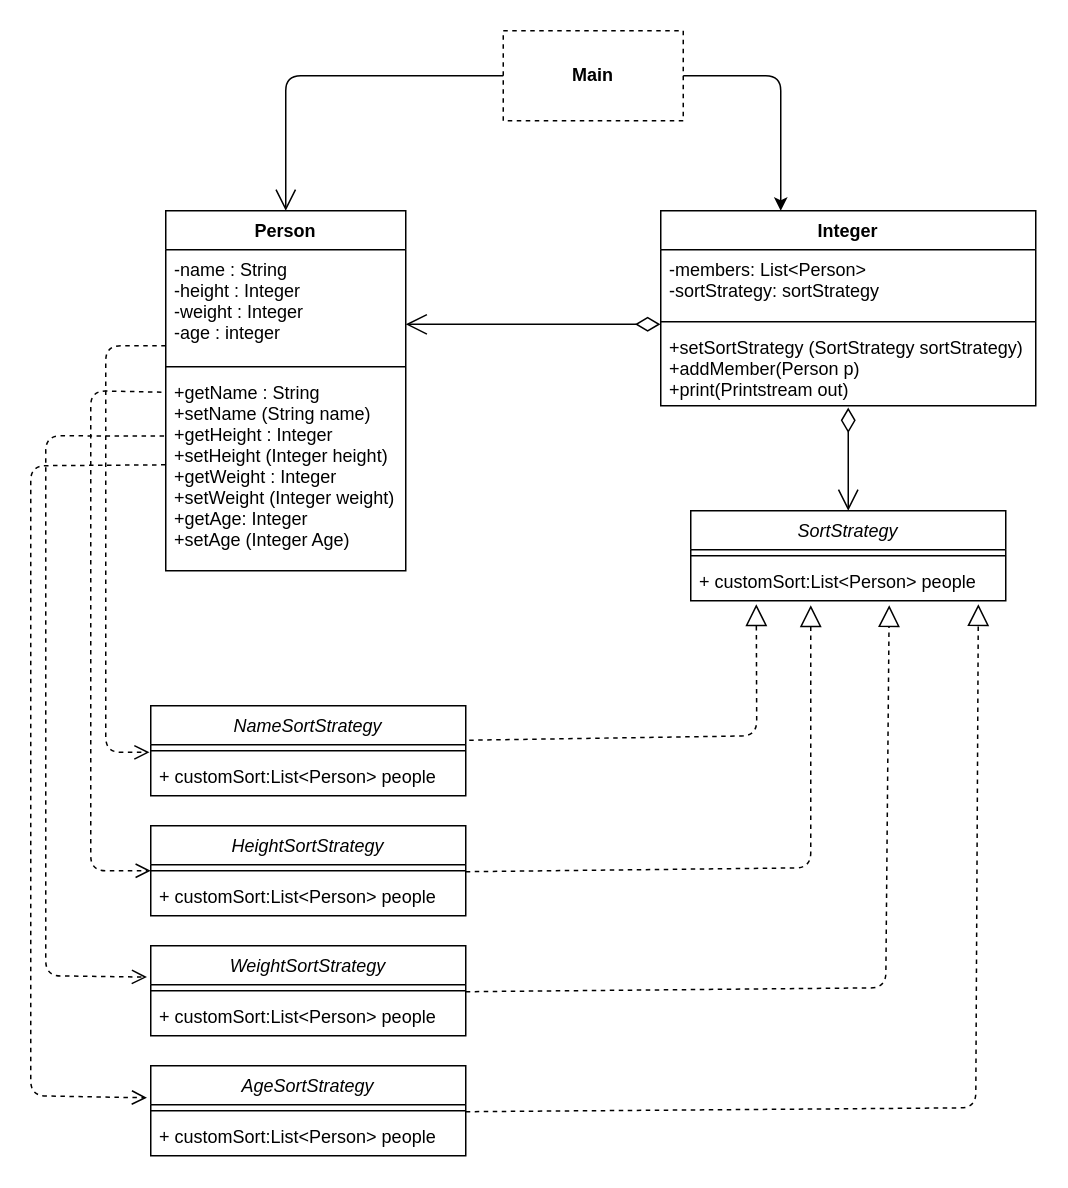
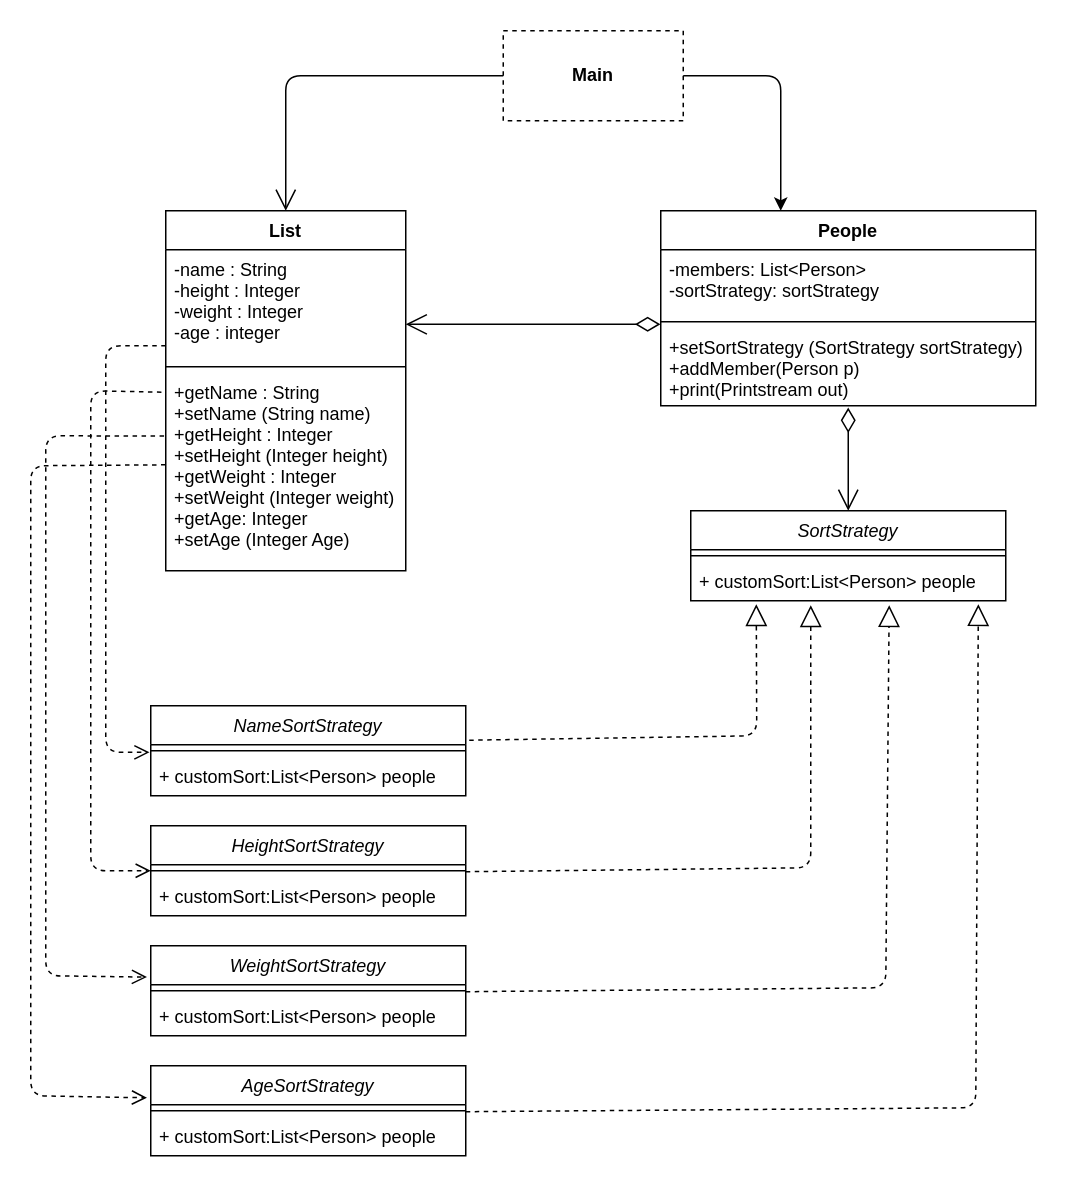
(285, 231) -> (285, 231)
(848, 231) -> (848, 231)
